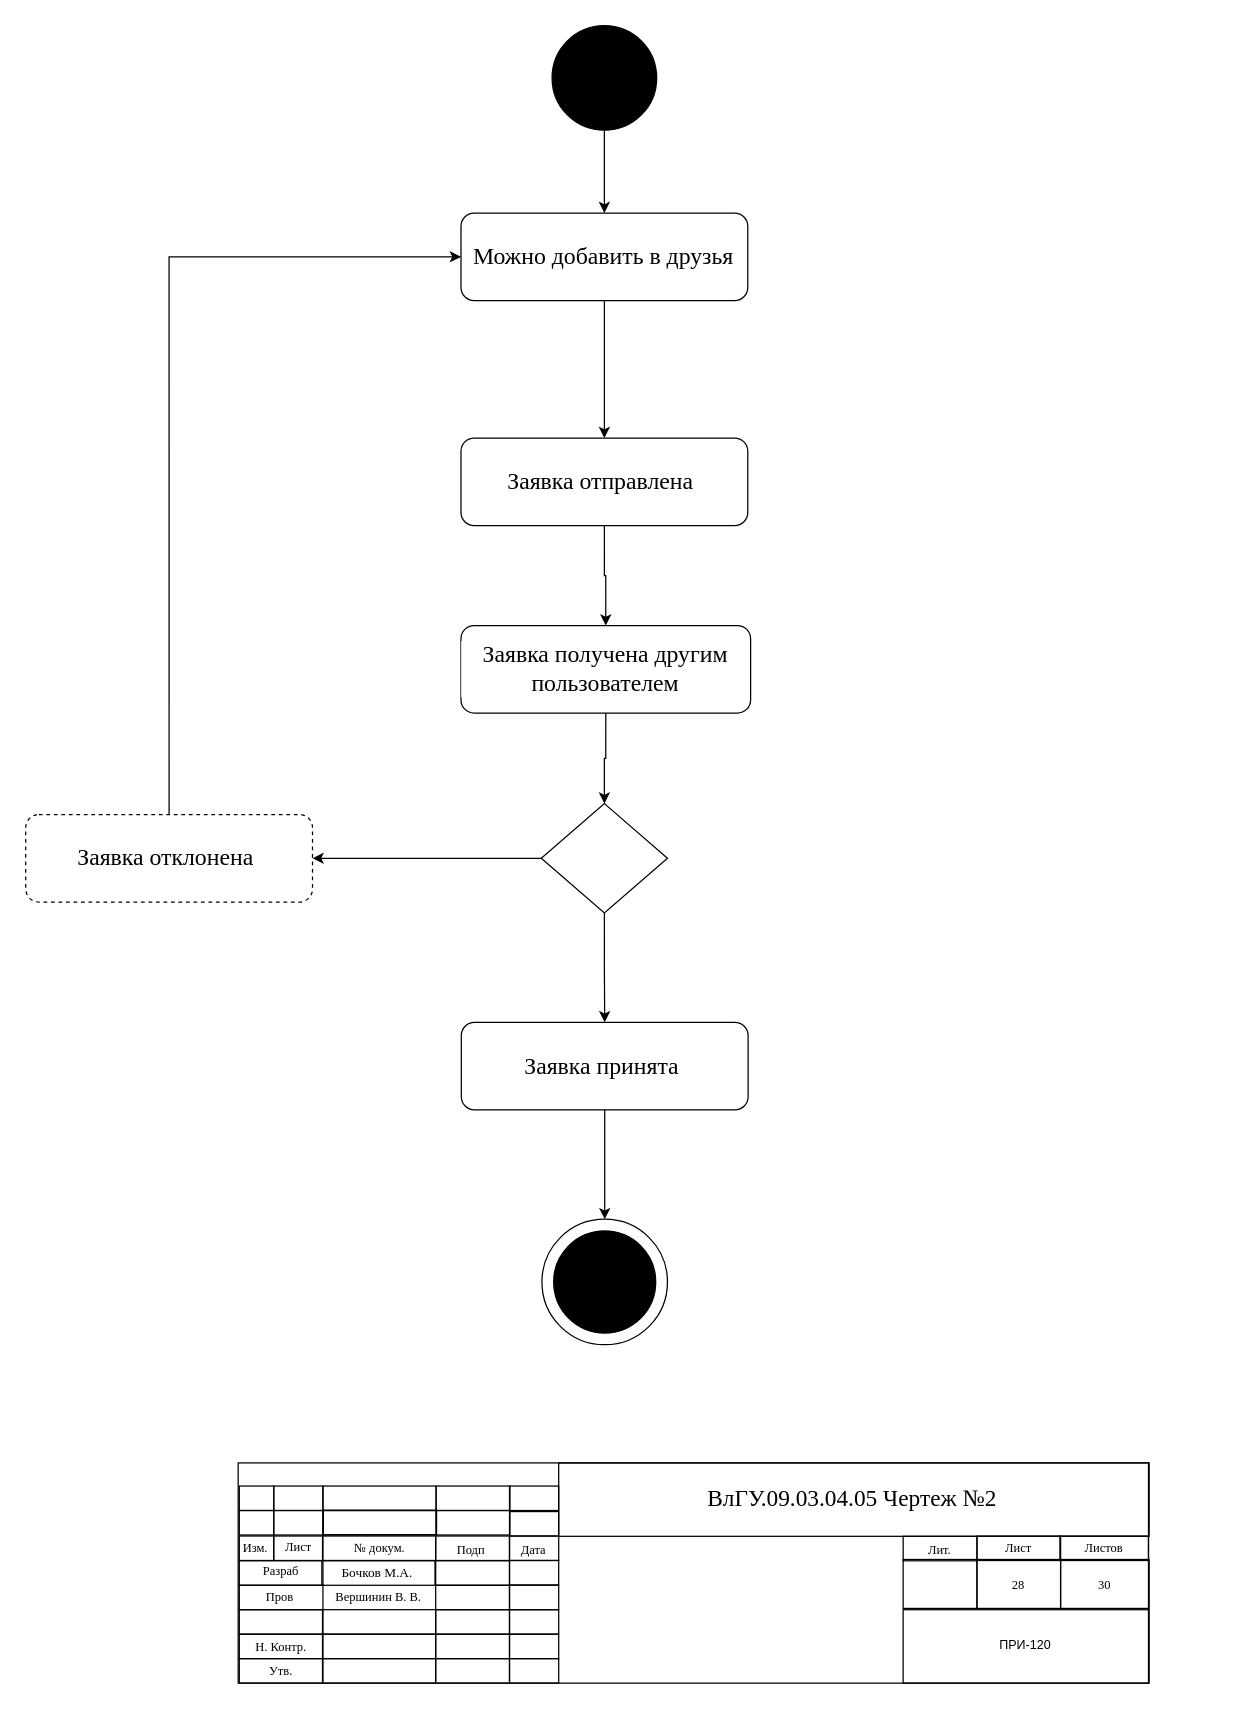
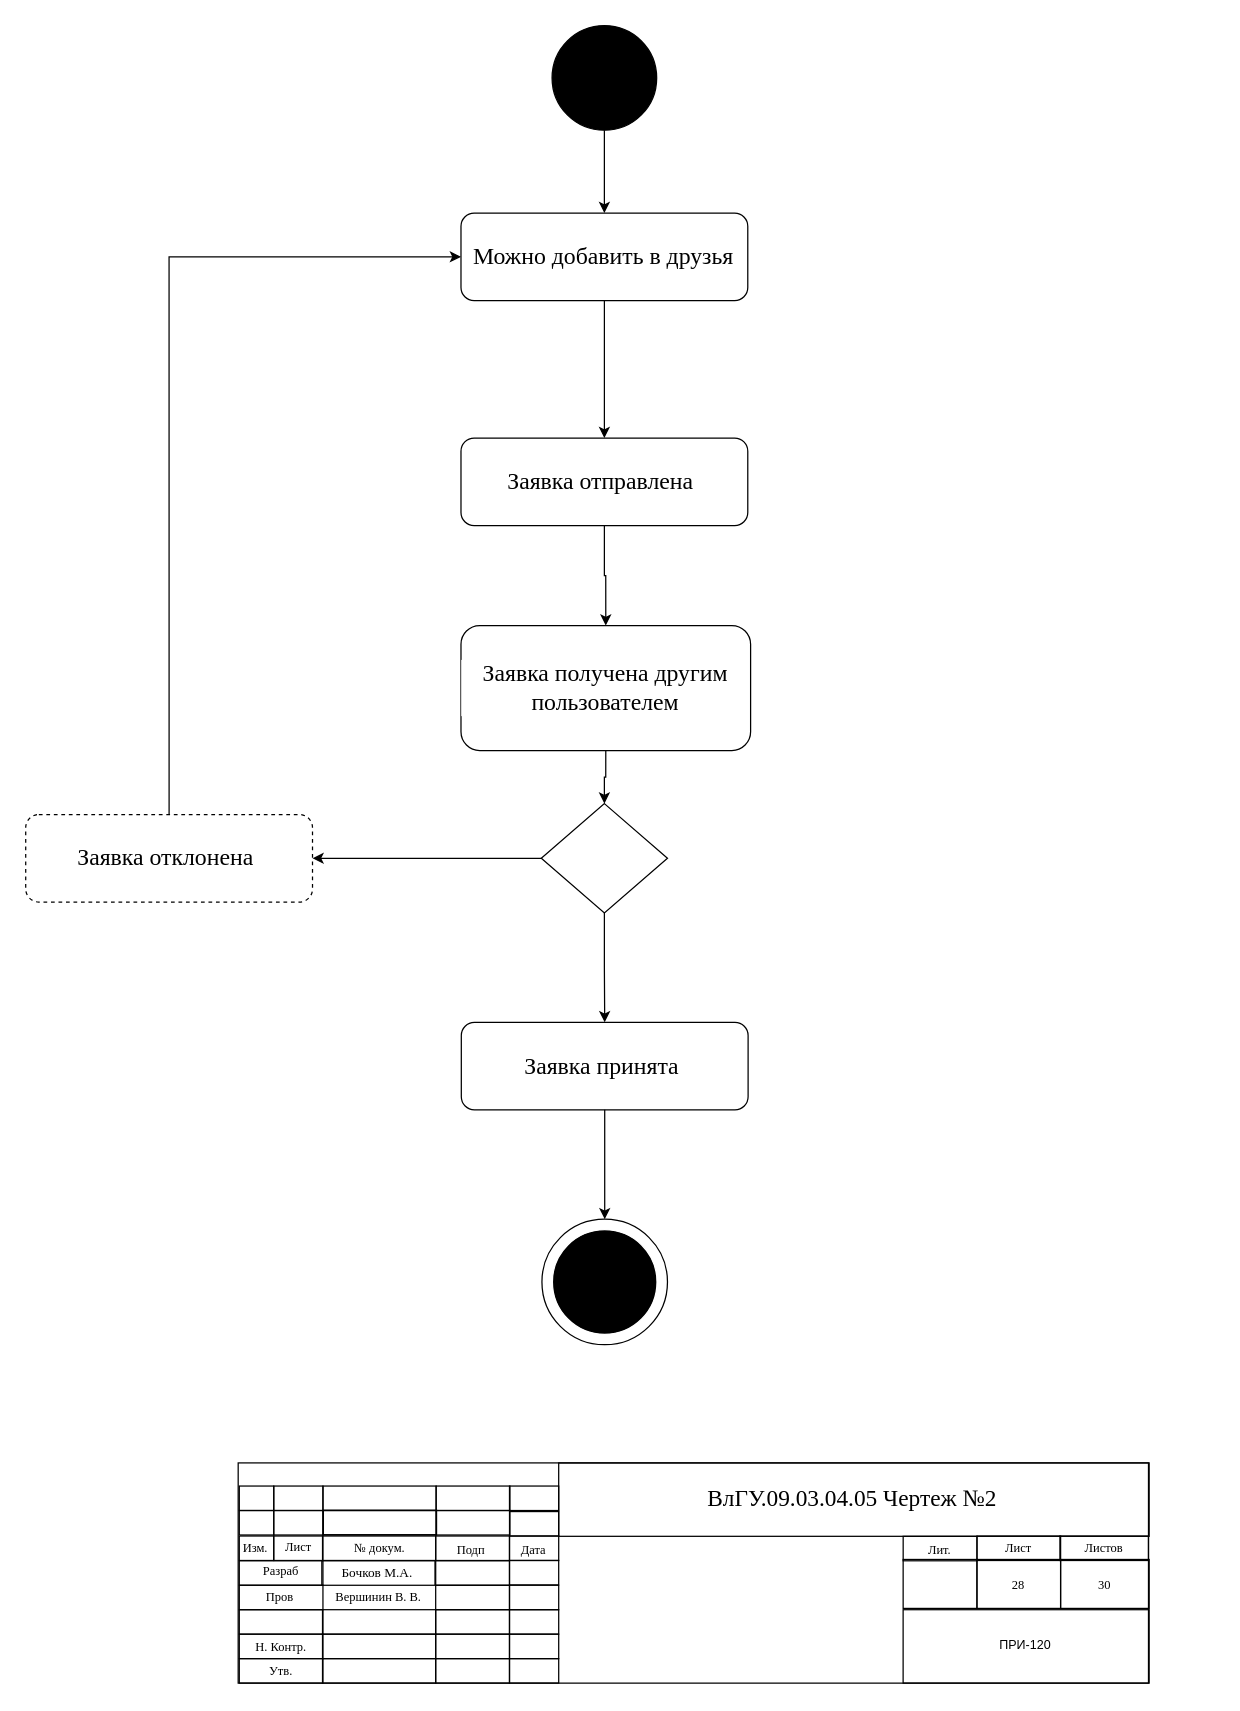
(606, 669) -> (606, 688)
